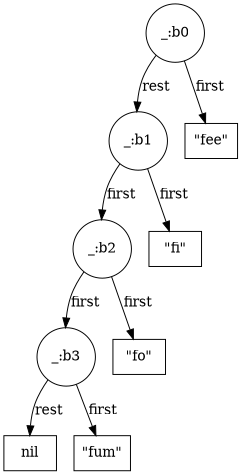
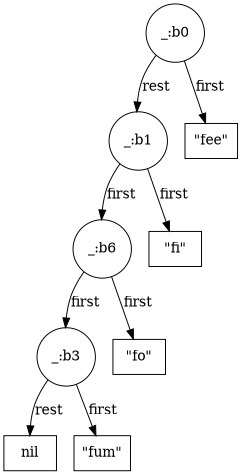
(102, 249) -> (102, 249)
